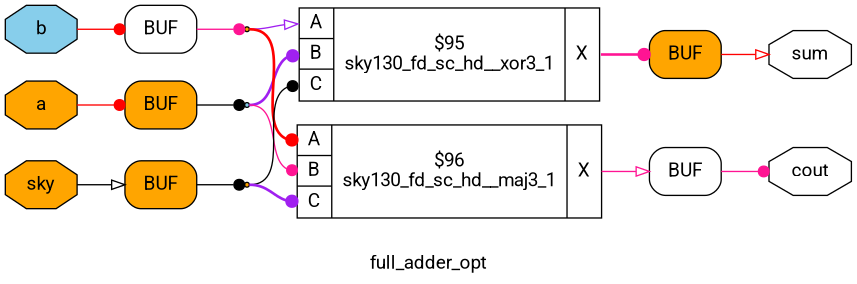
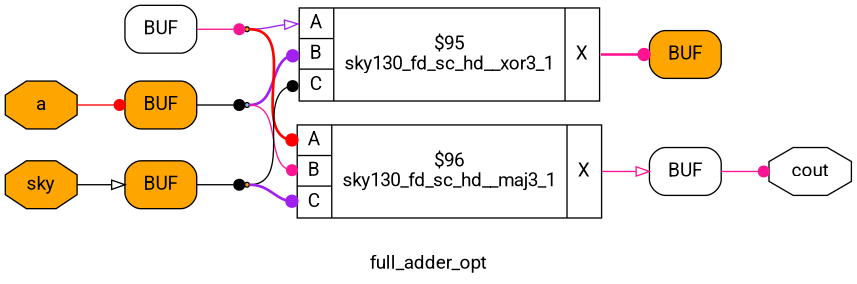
(41, 29) -> none
(810, 54) -> none
